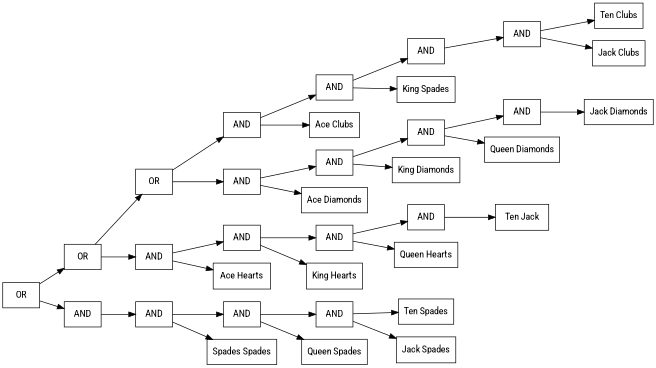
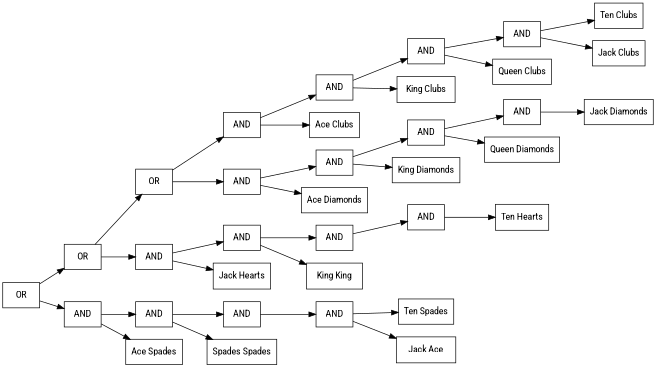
none -> (522, 72)
(426, 90) -> (426, 90)
(522, 217) -> (522, 217)
(426, 255) -> none
(242, 276) -> (242, 276)
(334, 276) -> (334, 276)
(426, 350) -> (426, 350)
none -> (154, 352)
(334, 352) -> none
